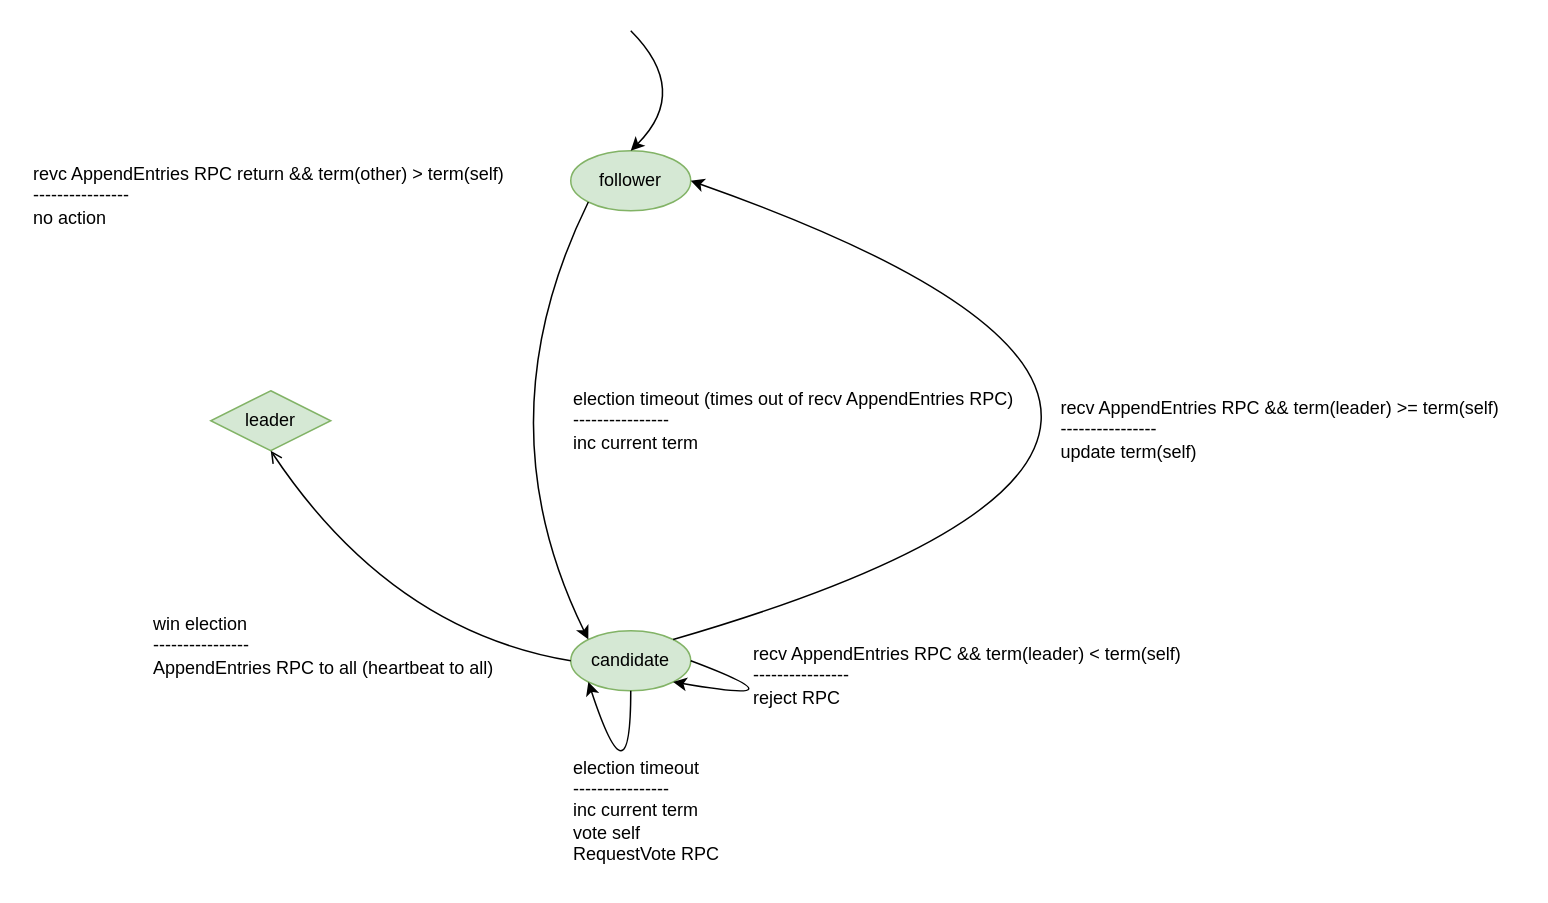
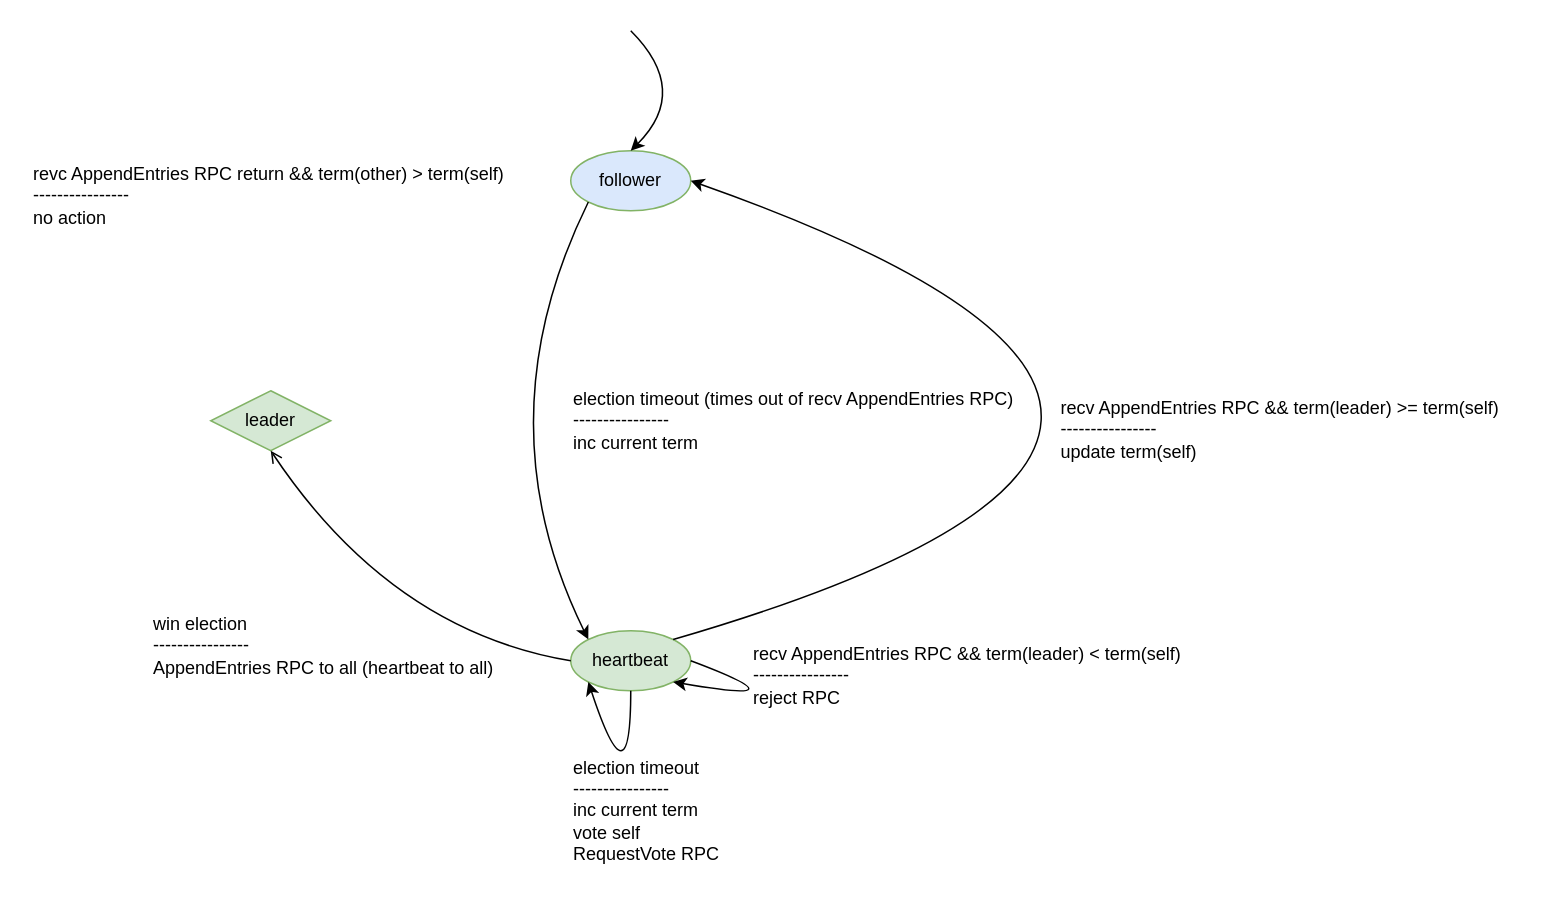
(631, 181) -> (631, 181)
(631, 661) -> (631, 661)
